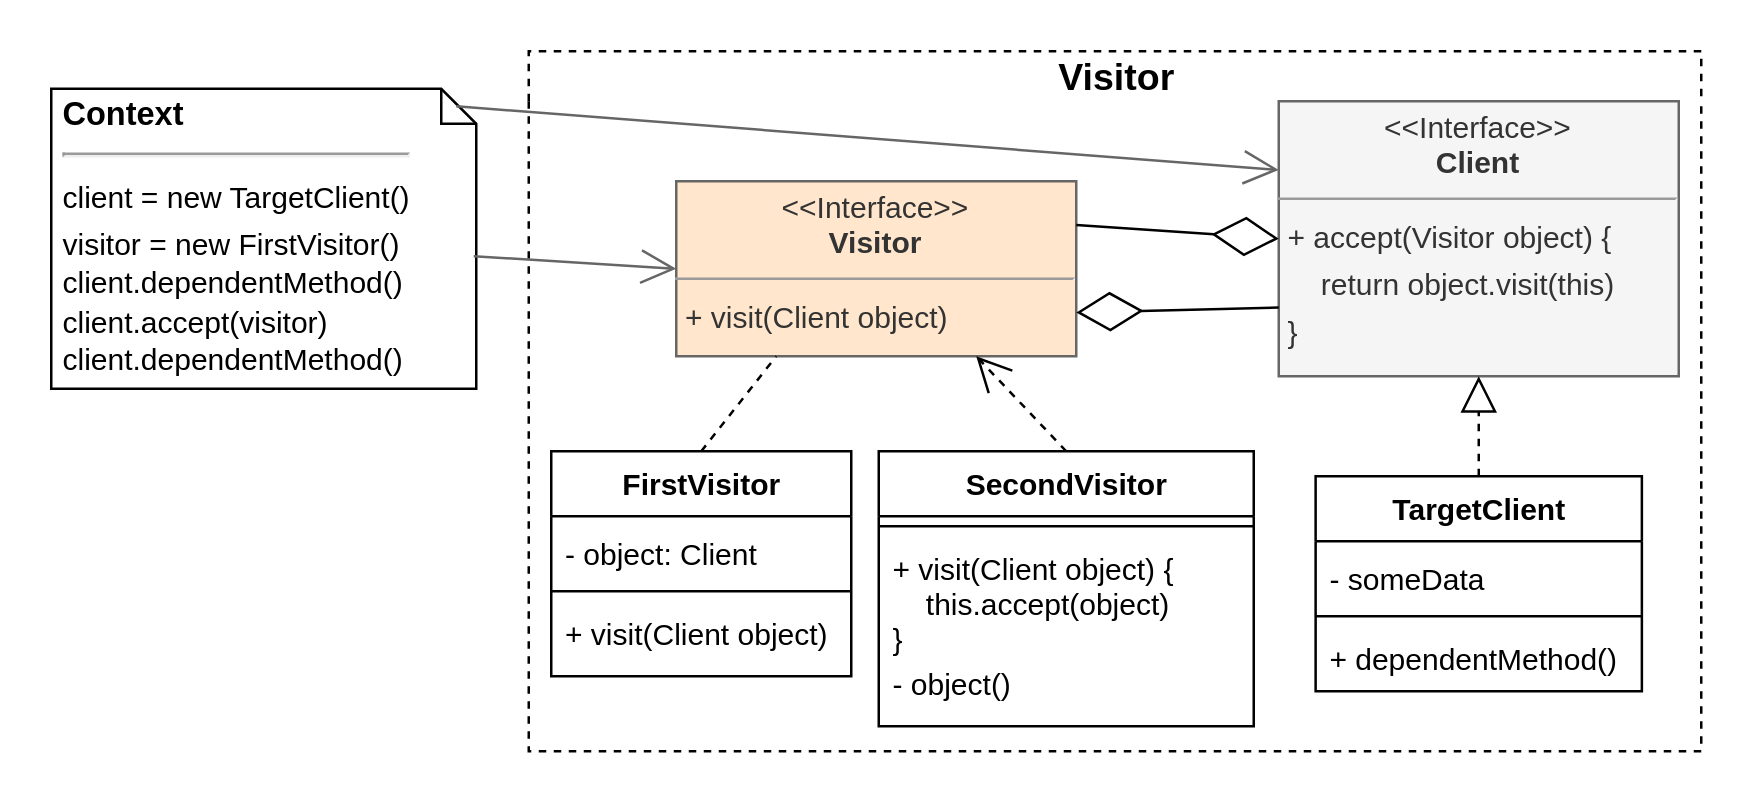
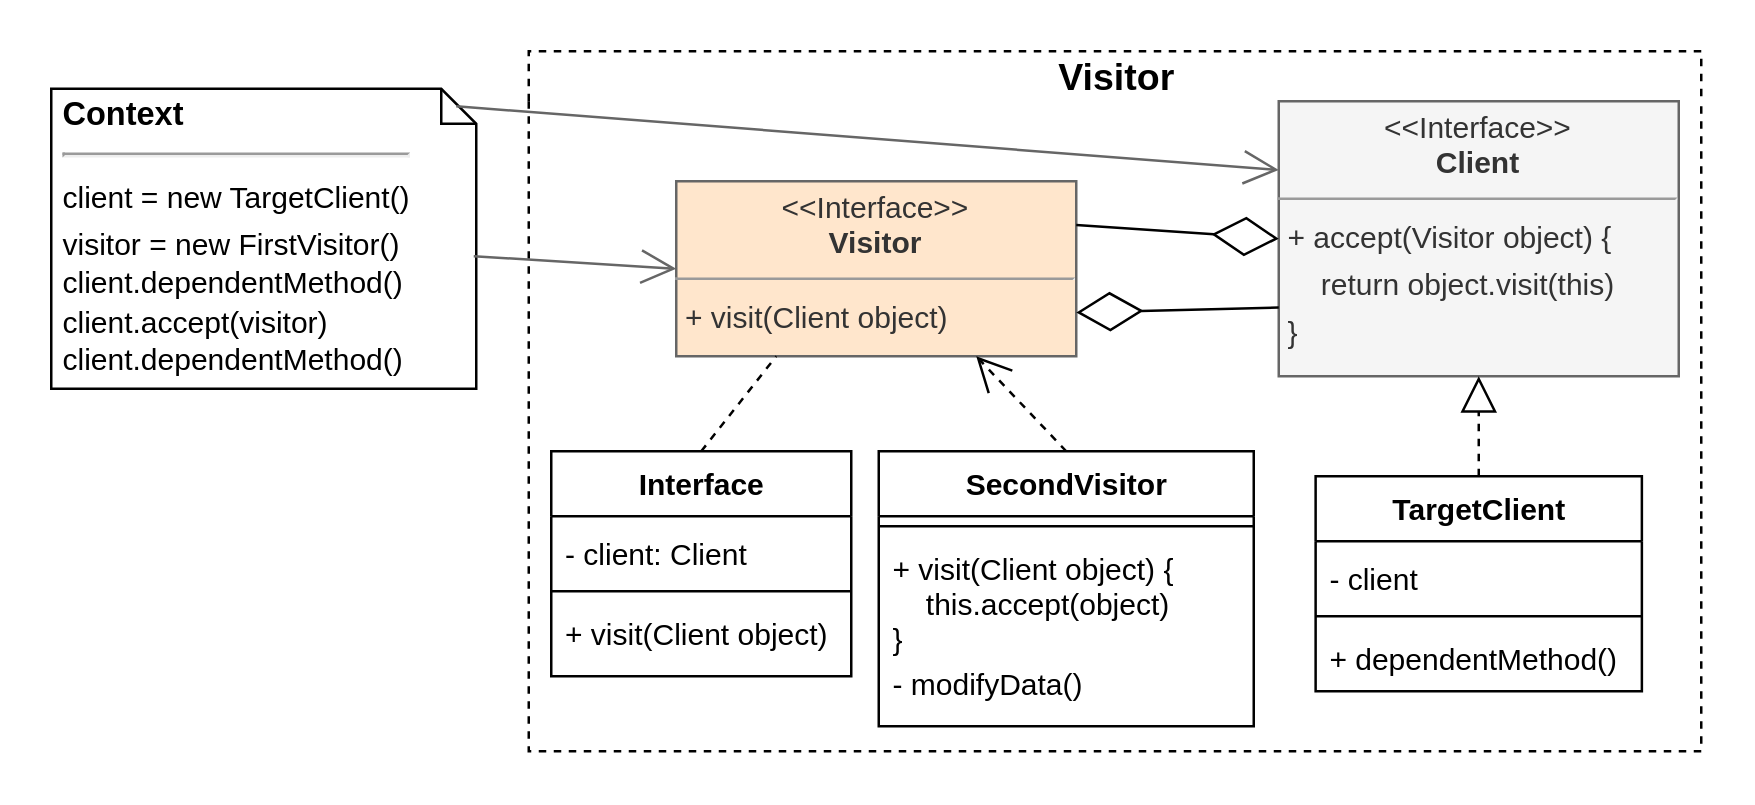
(703, 487) -> (703, 487)
(680, 555) -> (672, 555)
(1409, 580) -> (1385, 580)
(973, 685) -> (1002, 685)
